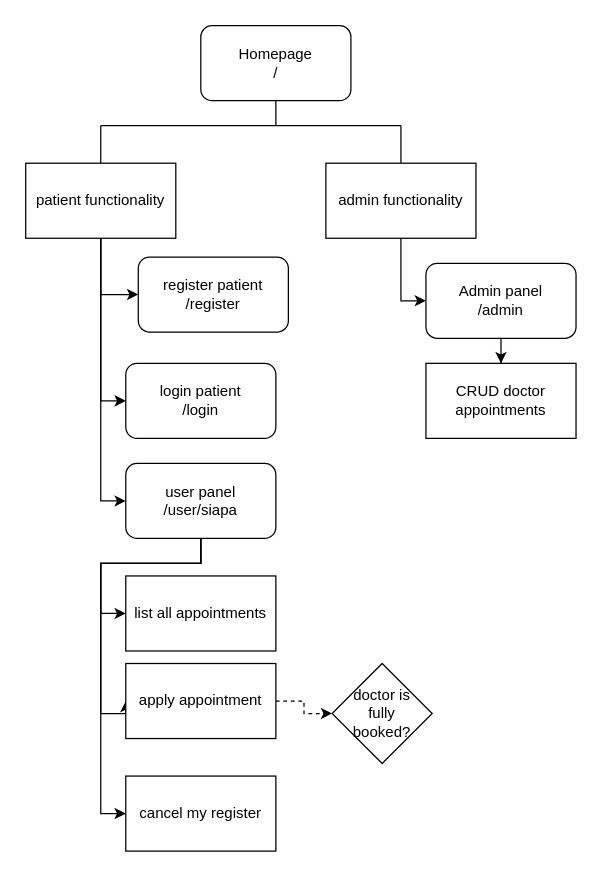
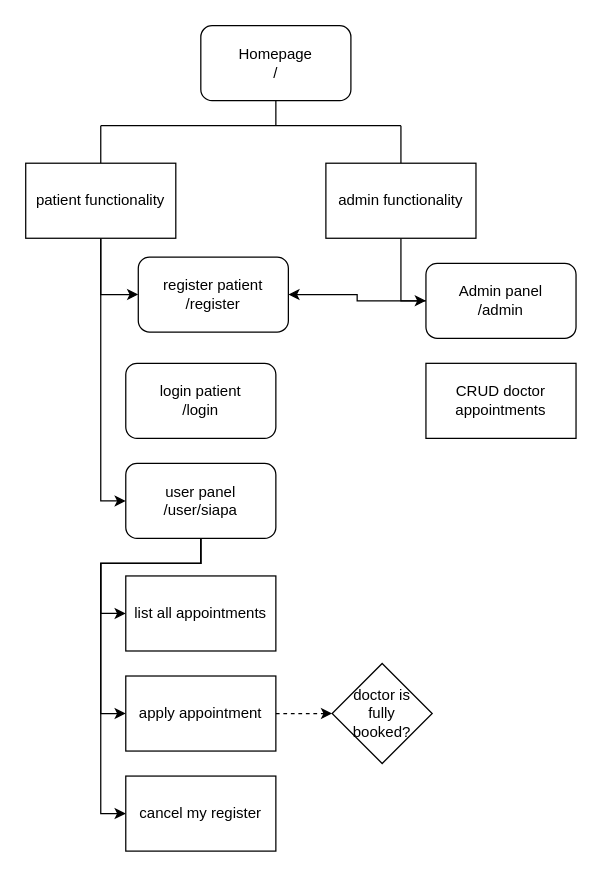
(501, 355) -> (351, 294)
(110, 401) -> none
(201, 701) -> (201, 713)
